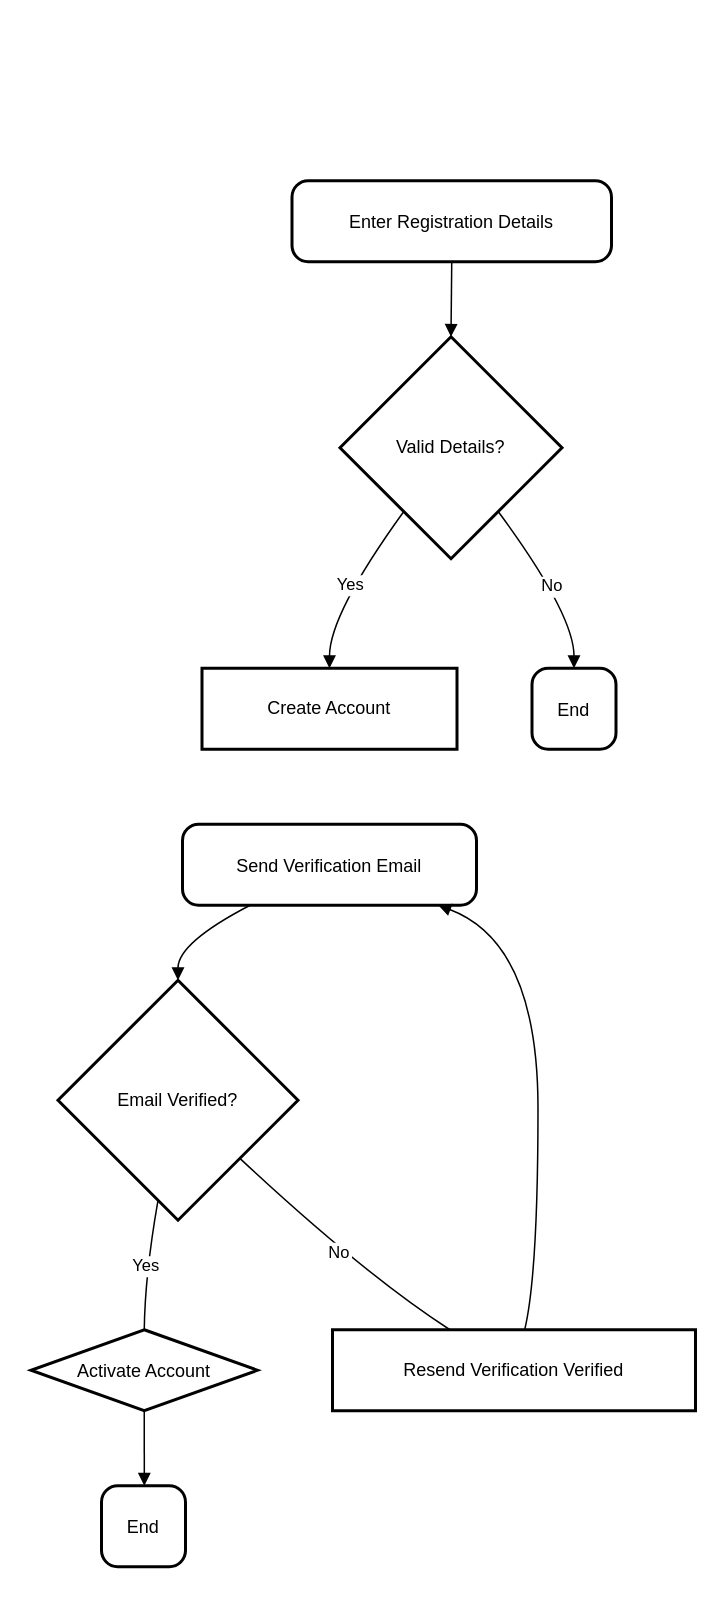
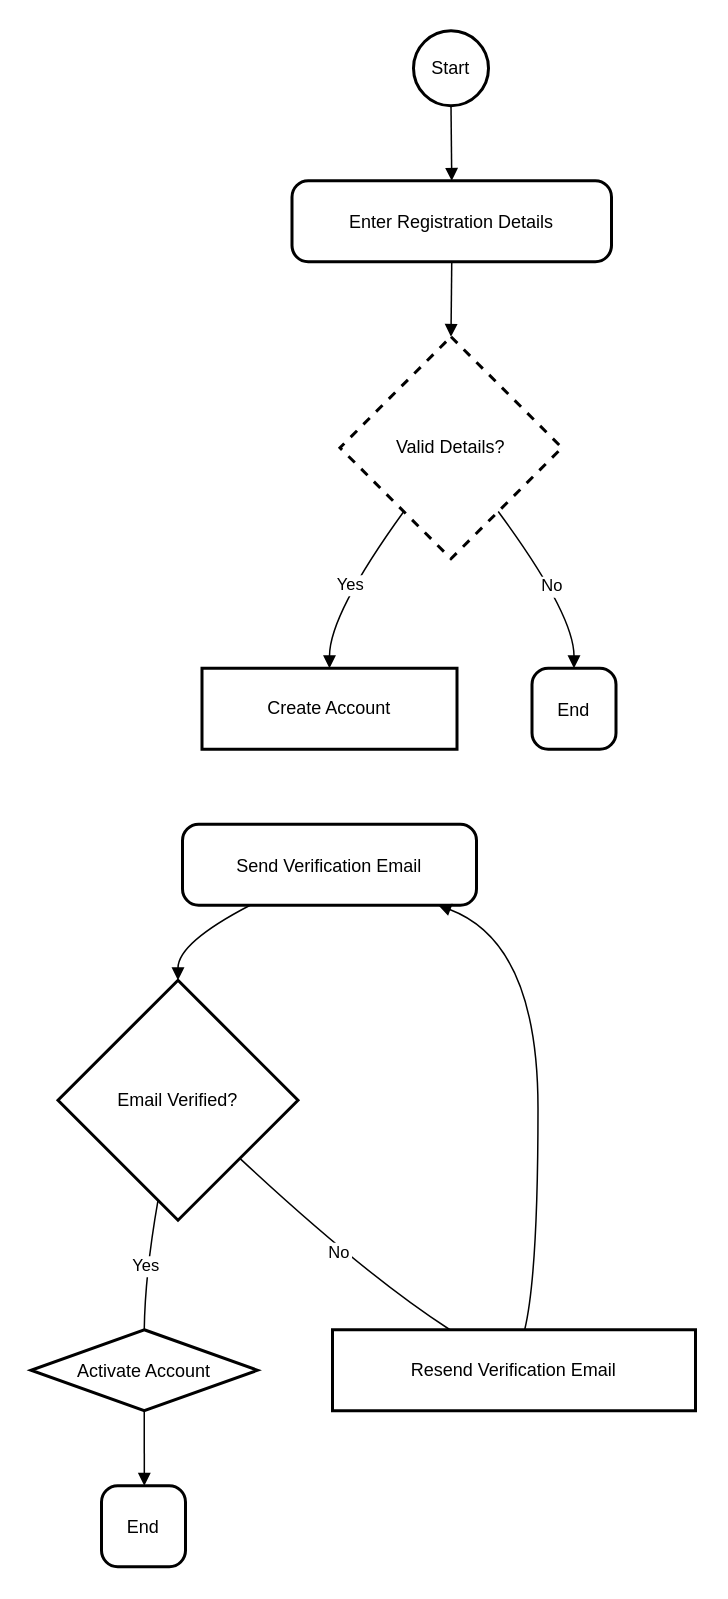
none -> (451, 68)
none -> (451, 138)
(451, 448) -> (451, 448)
(514, 1370) -> (514, 1370)
